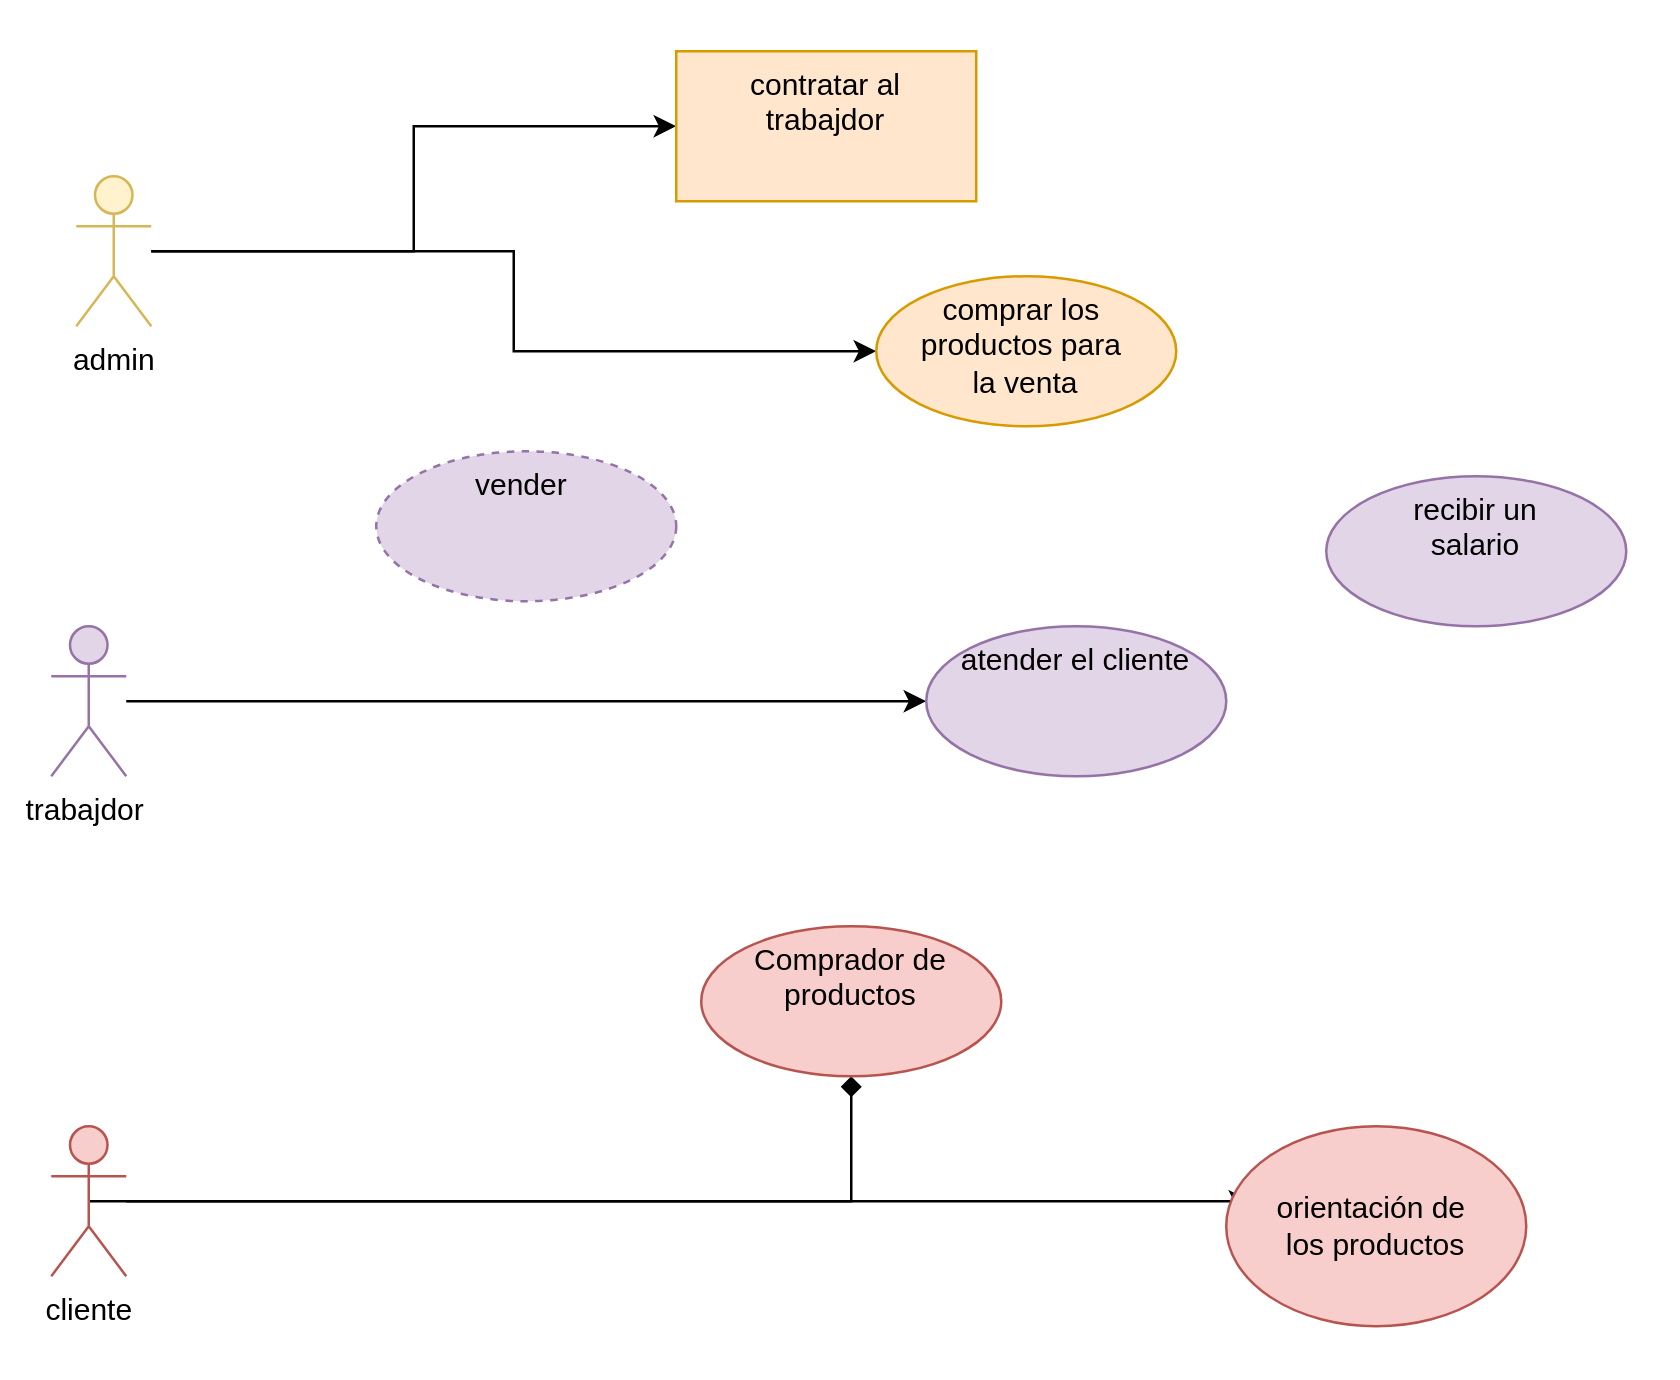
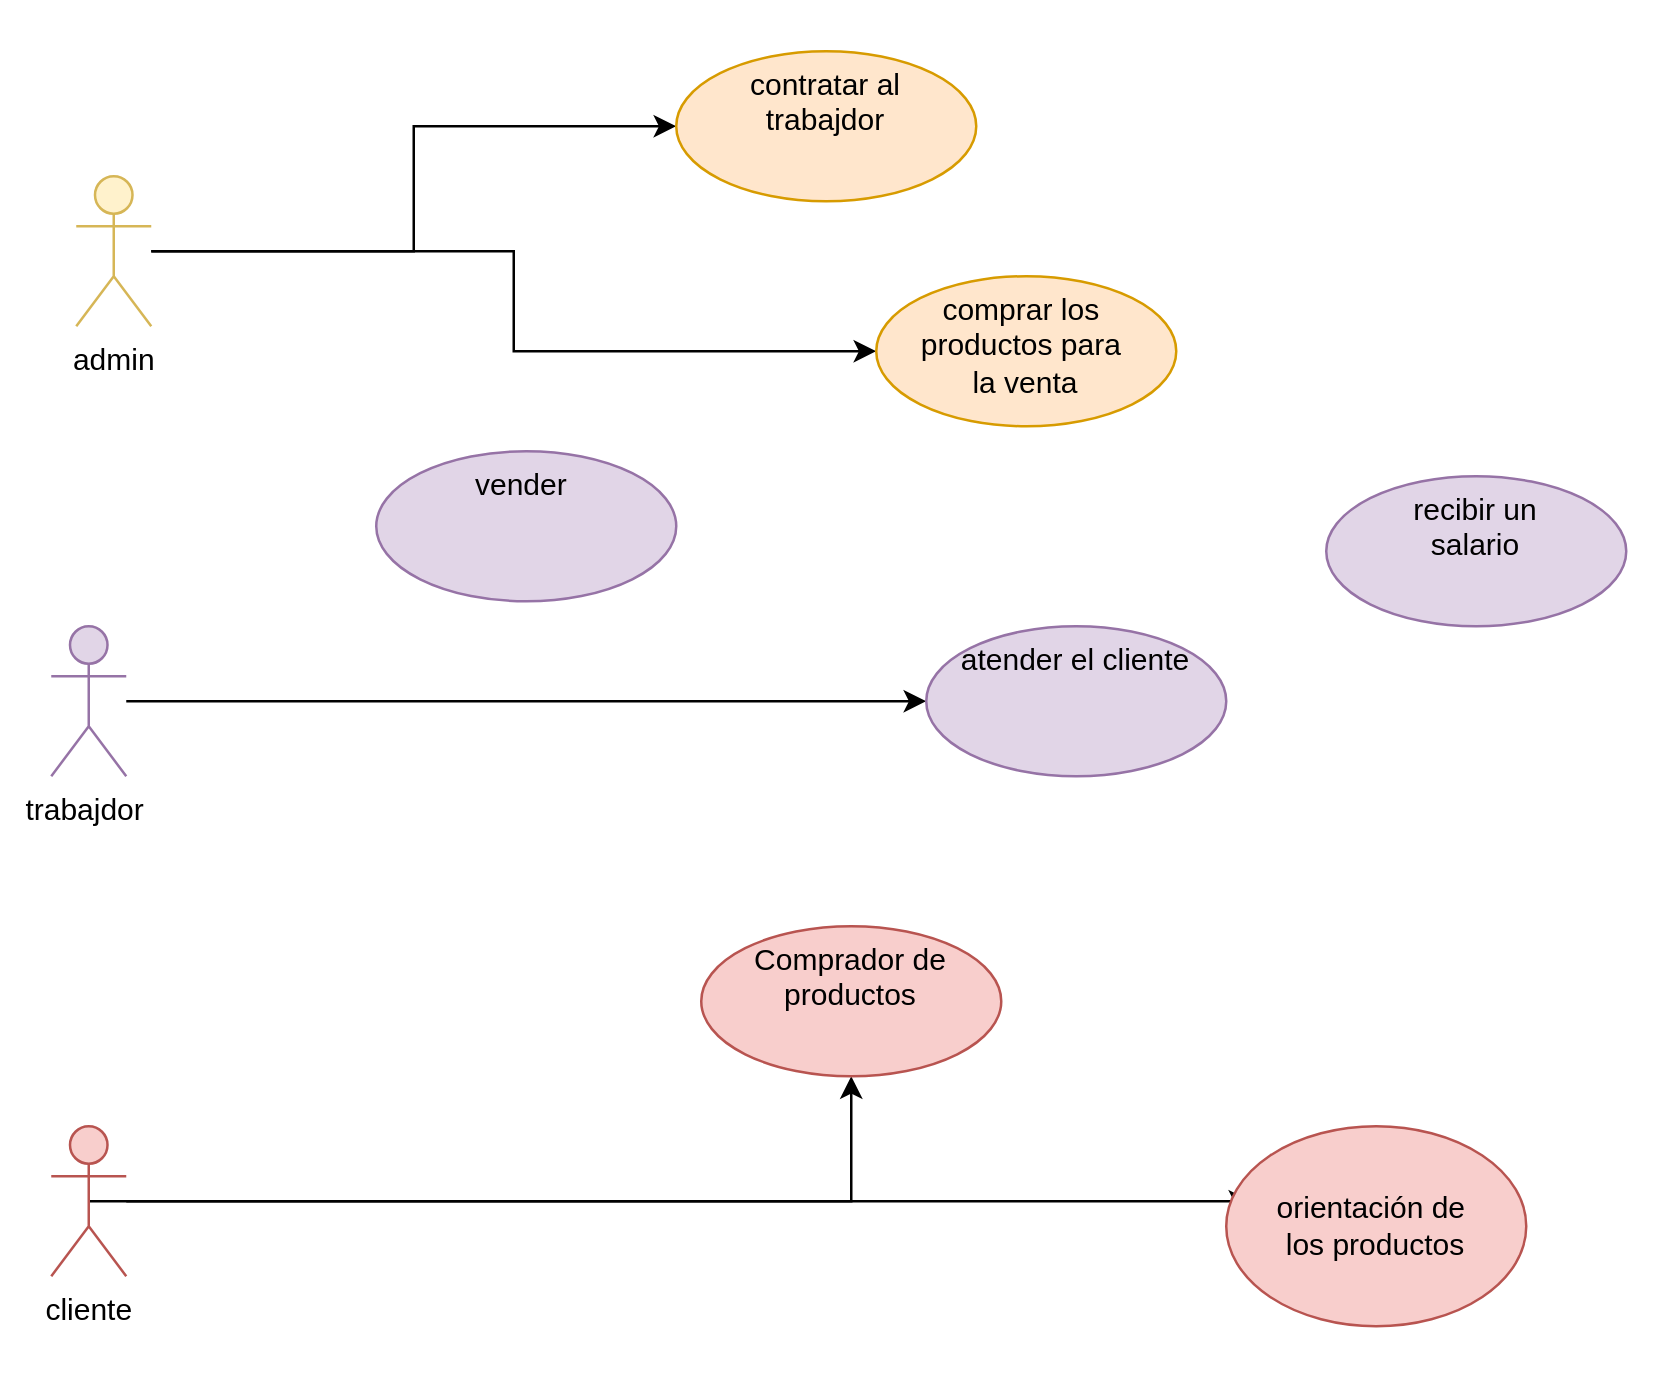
(826, 126) -> (826, 126)
(526, 526) -> (526, 526)
(851, 1097) -> (851, 1095)
